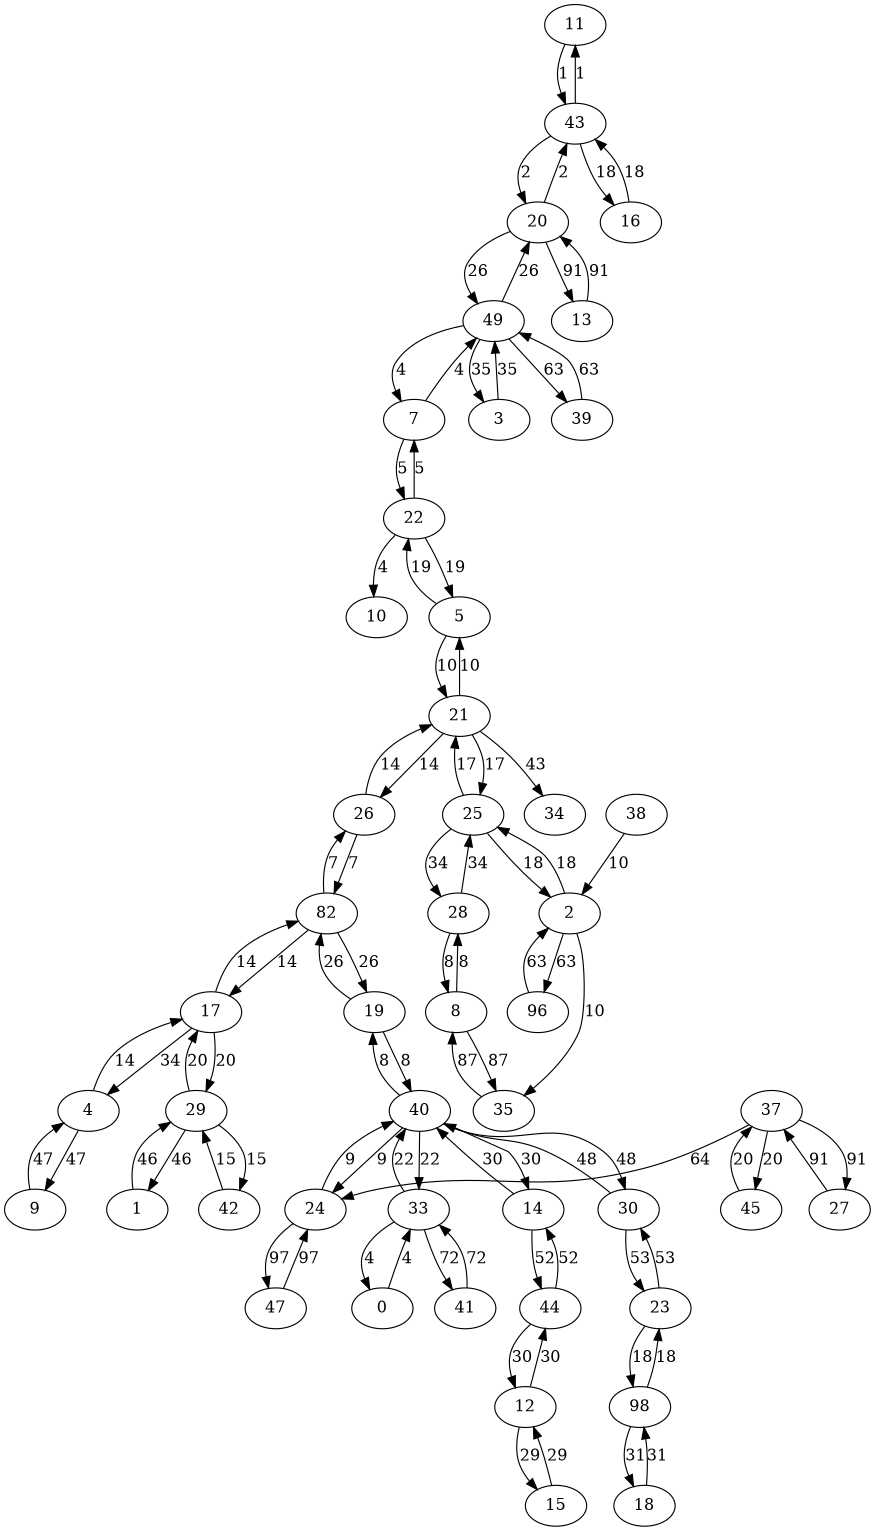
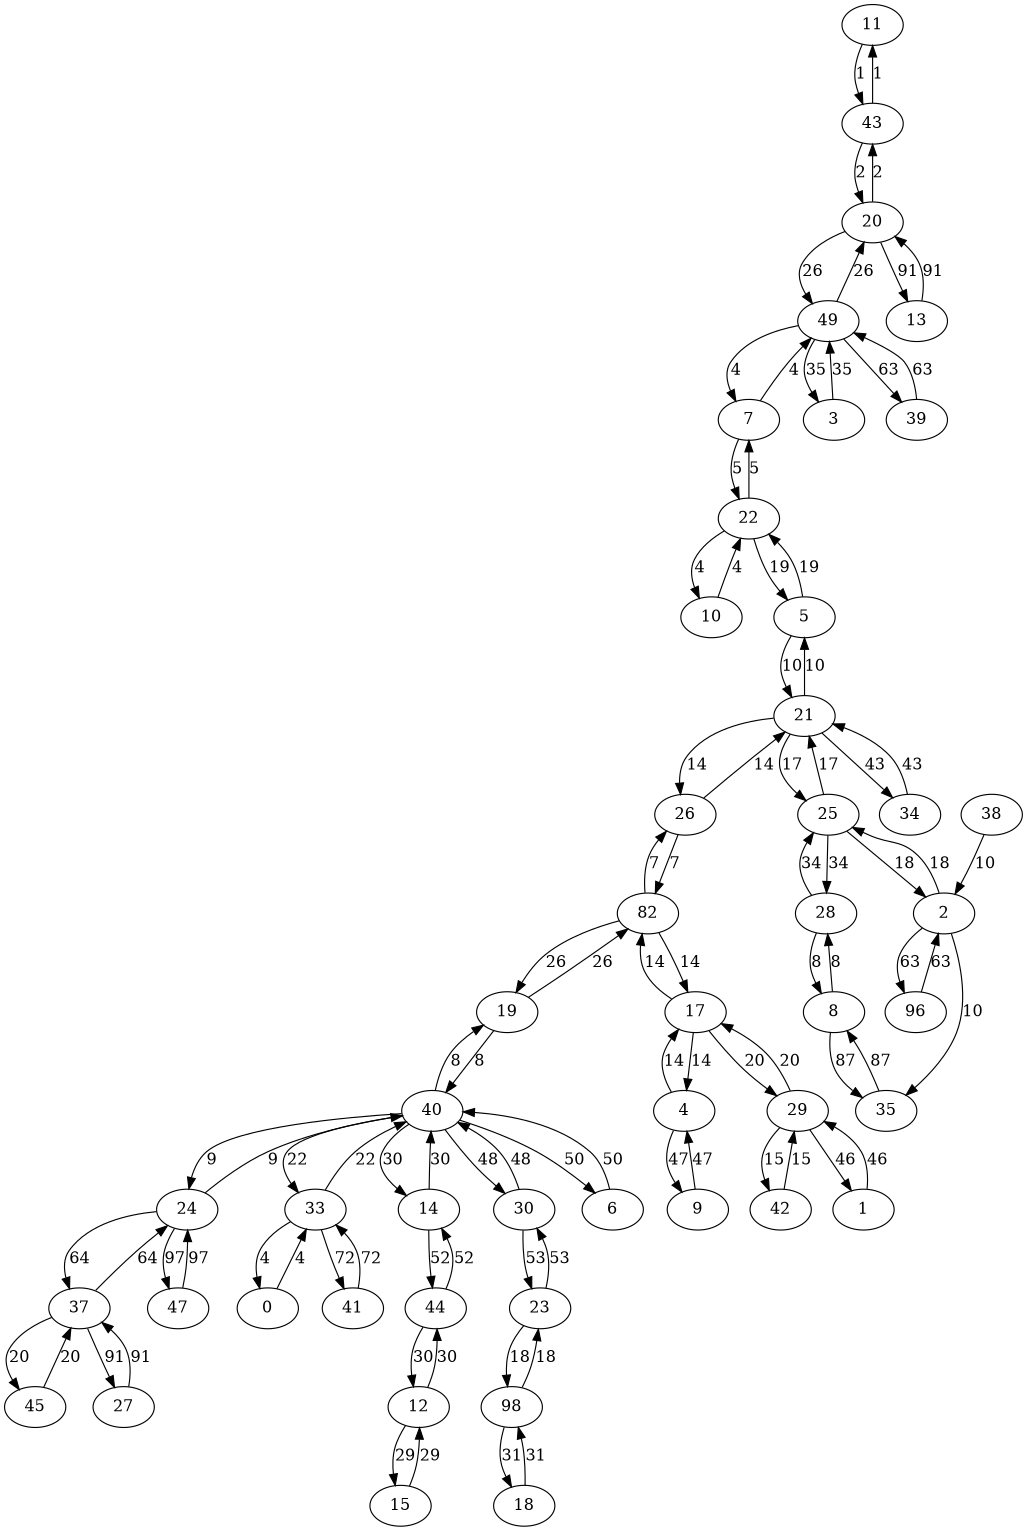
(631, 222) -> none
none -> (727, 573)
none -> (886, 752)
(171, 1062) -> (702, 1062)
none -> (613, 1210)
none -> (96, 1228)
